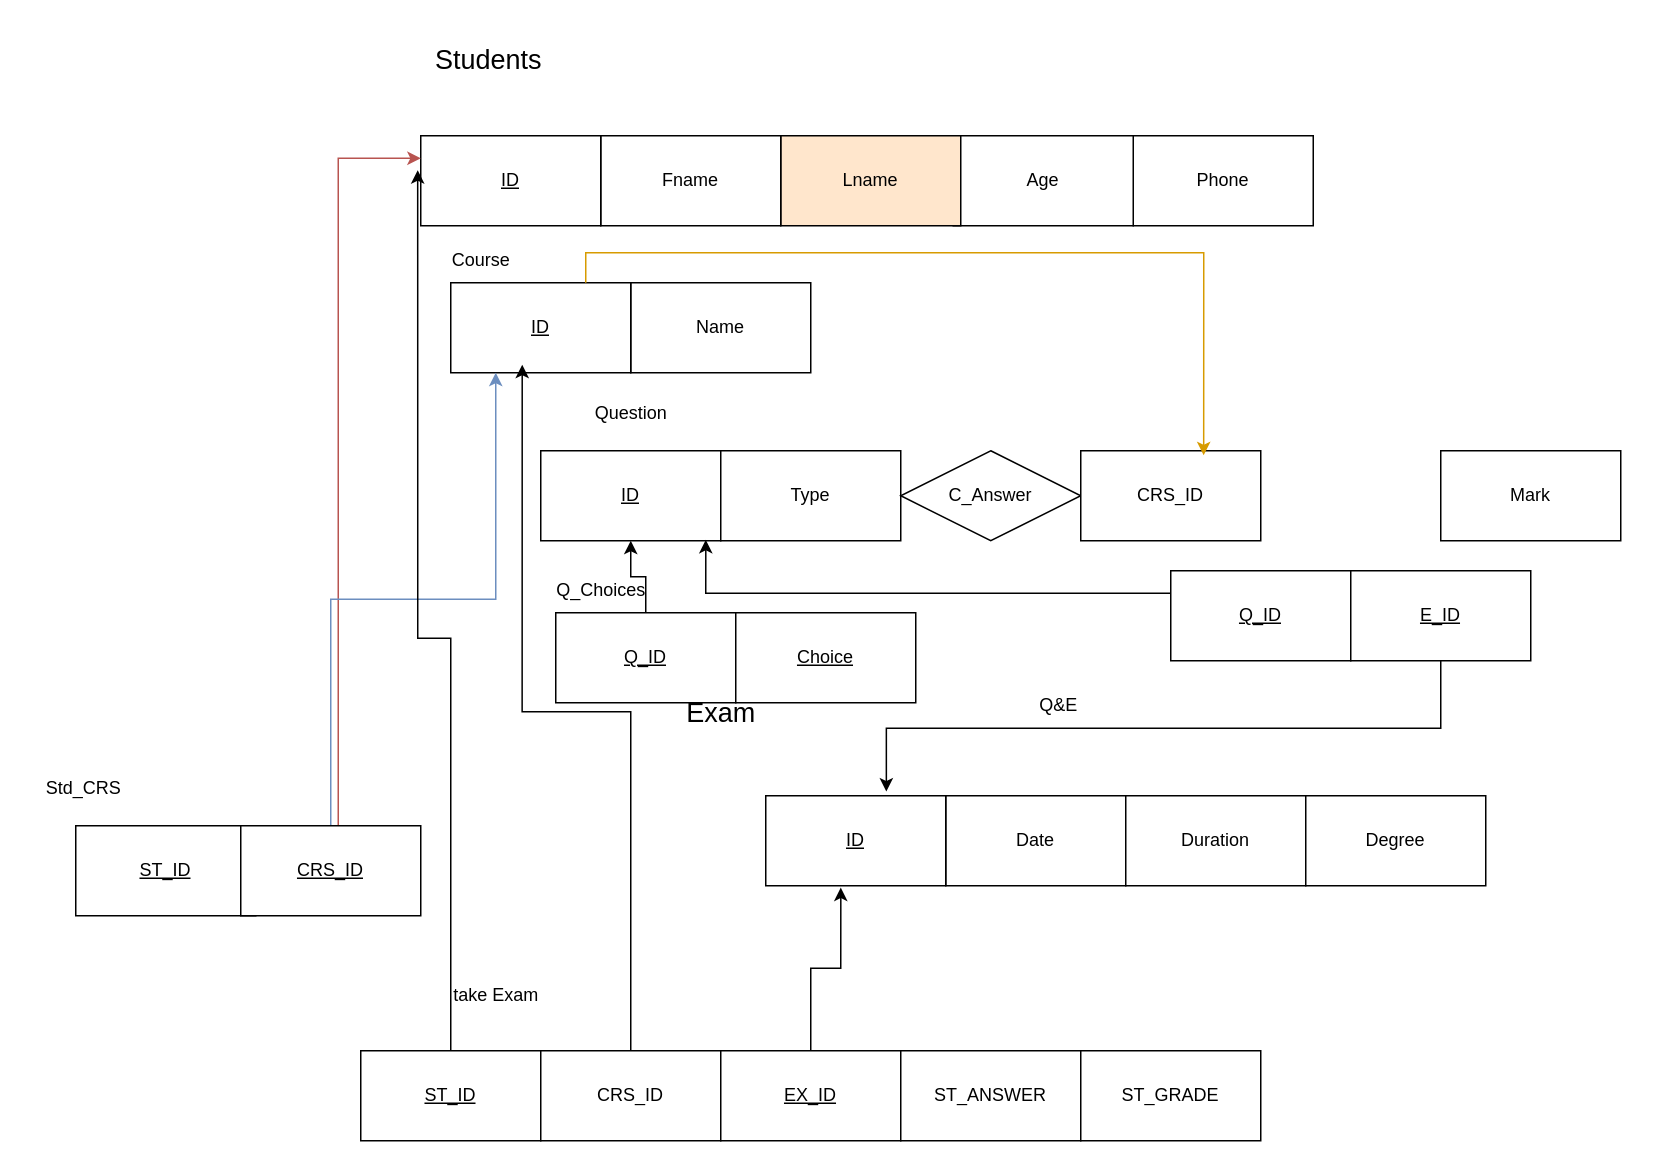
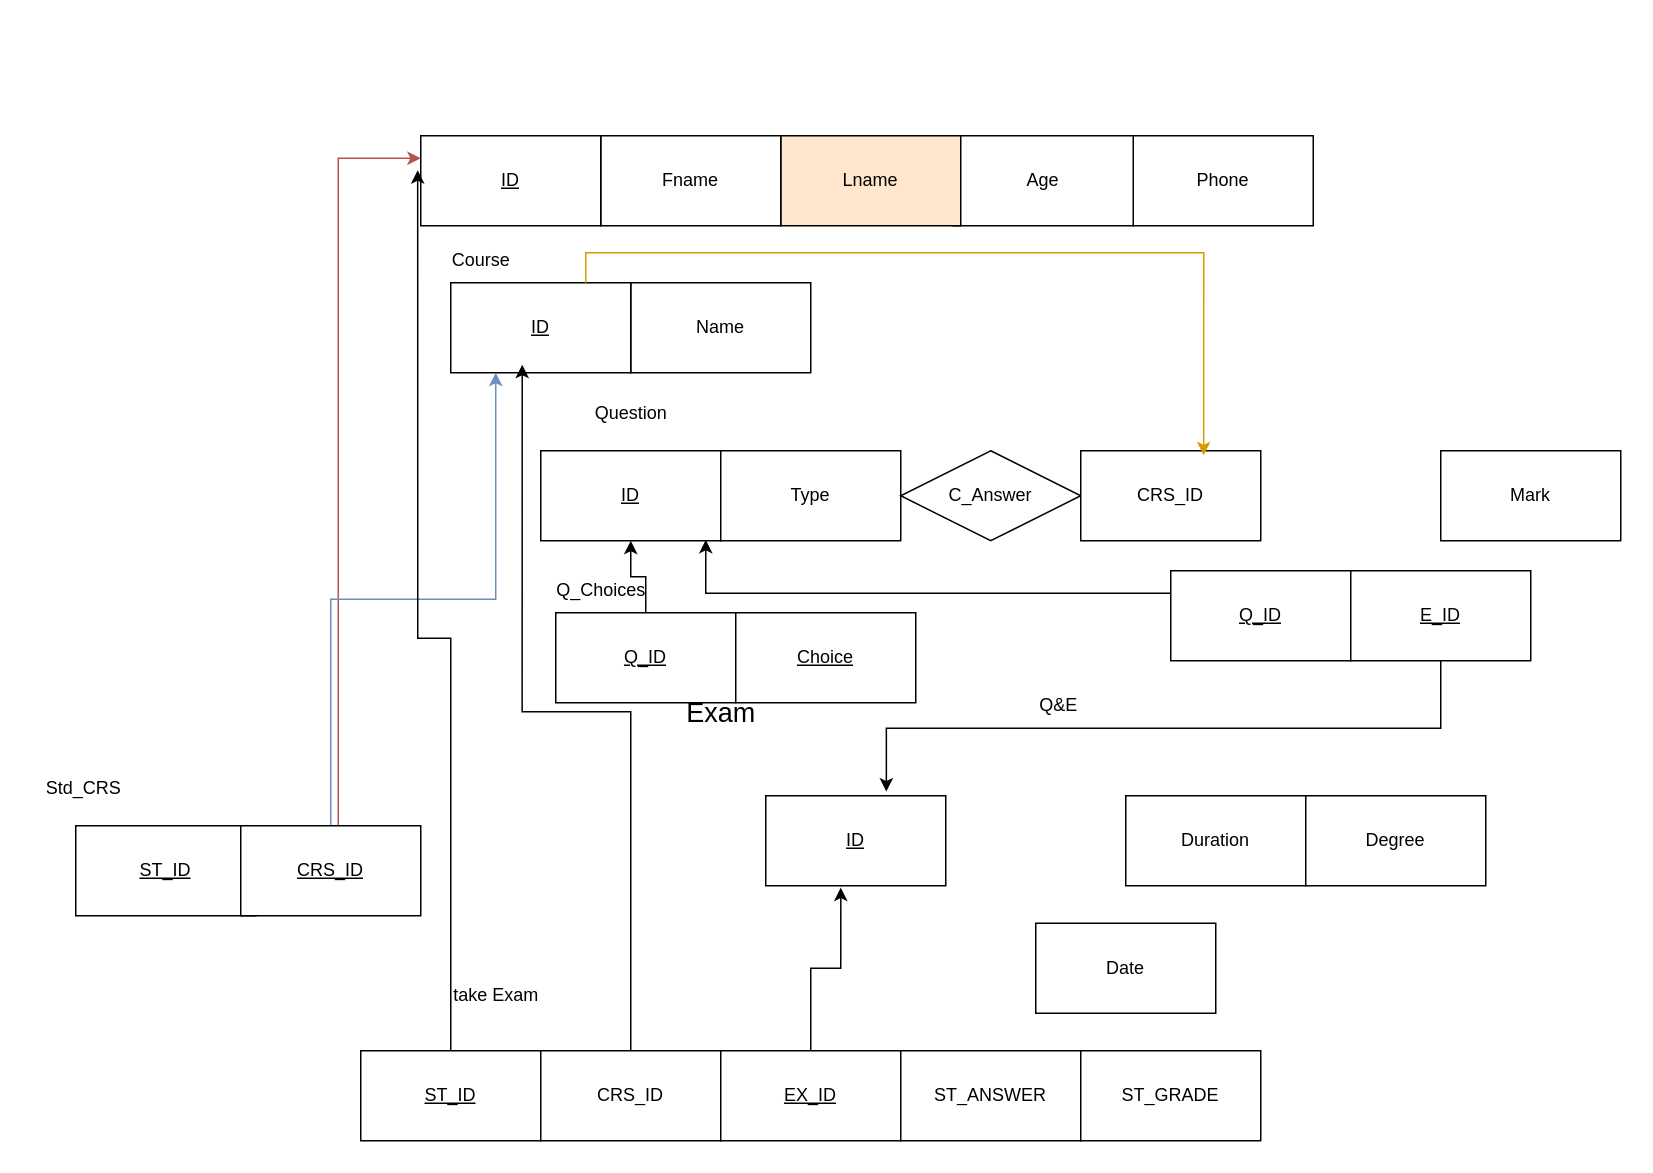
(488, 61) -> none
(1036, 841) -> (1126, 968)
